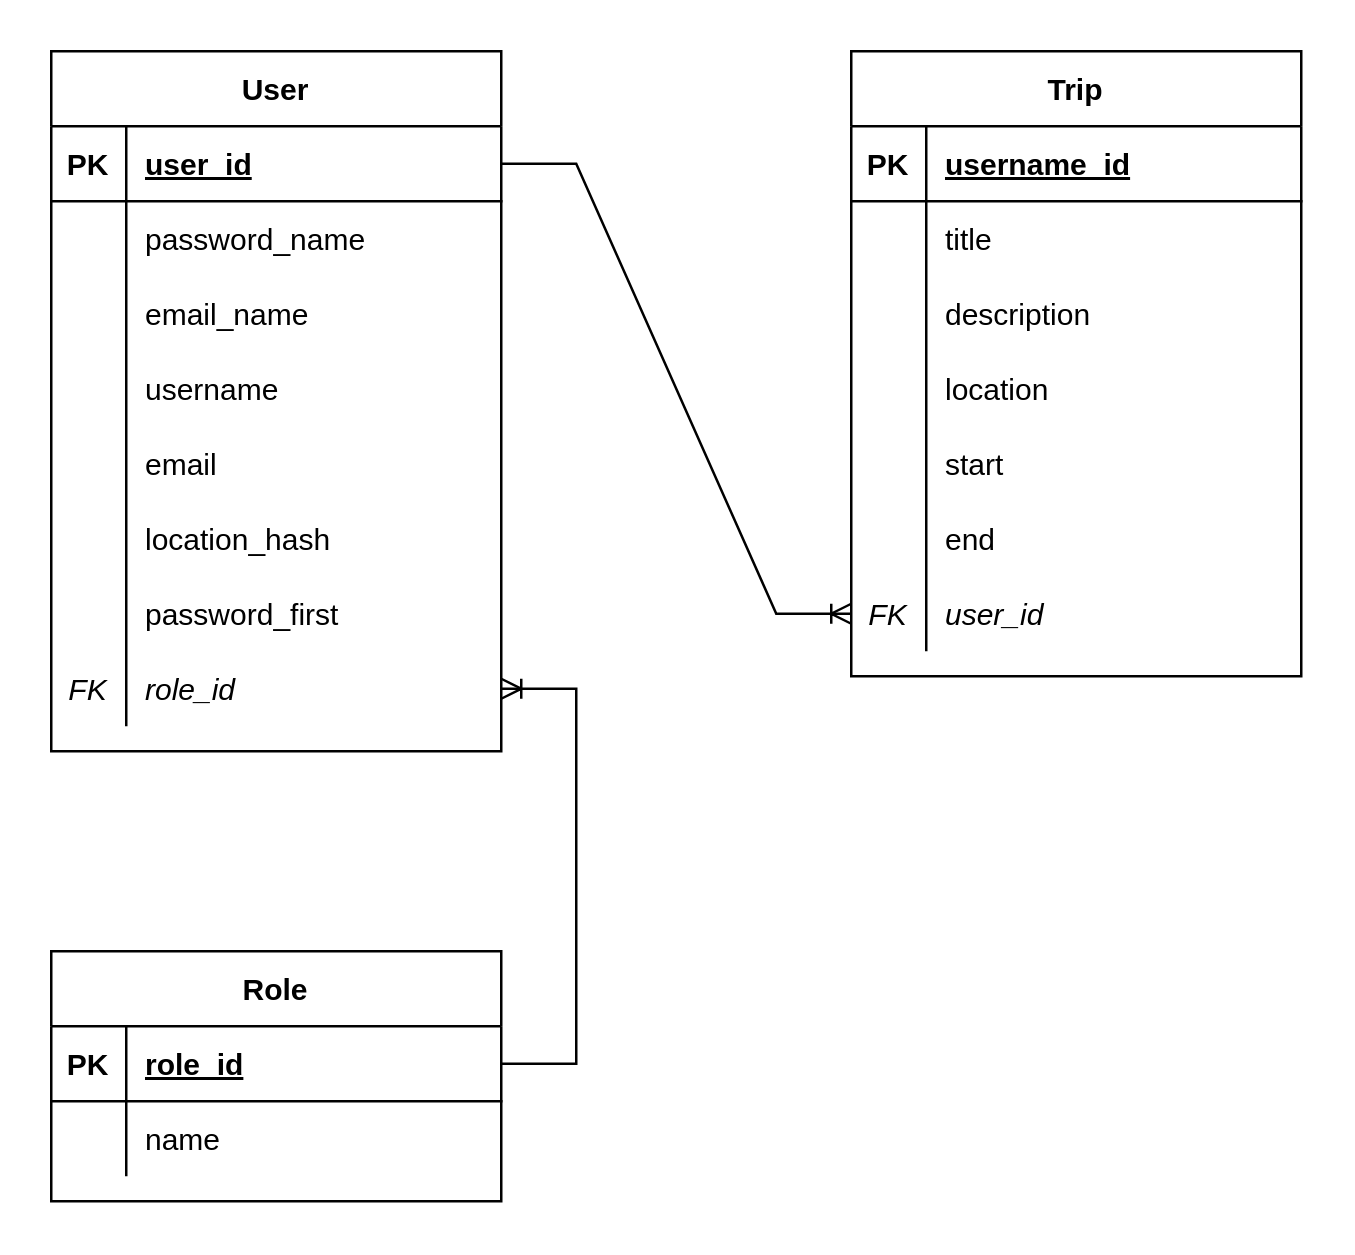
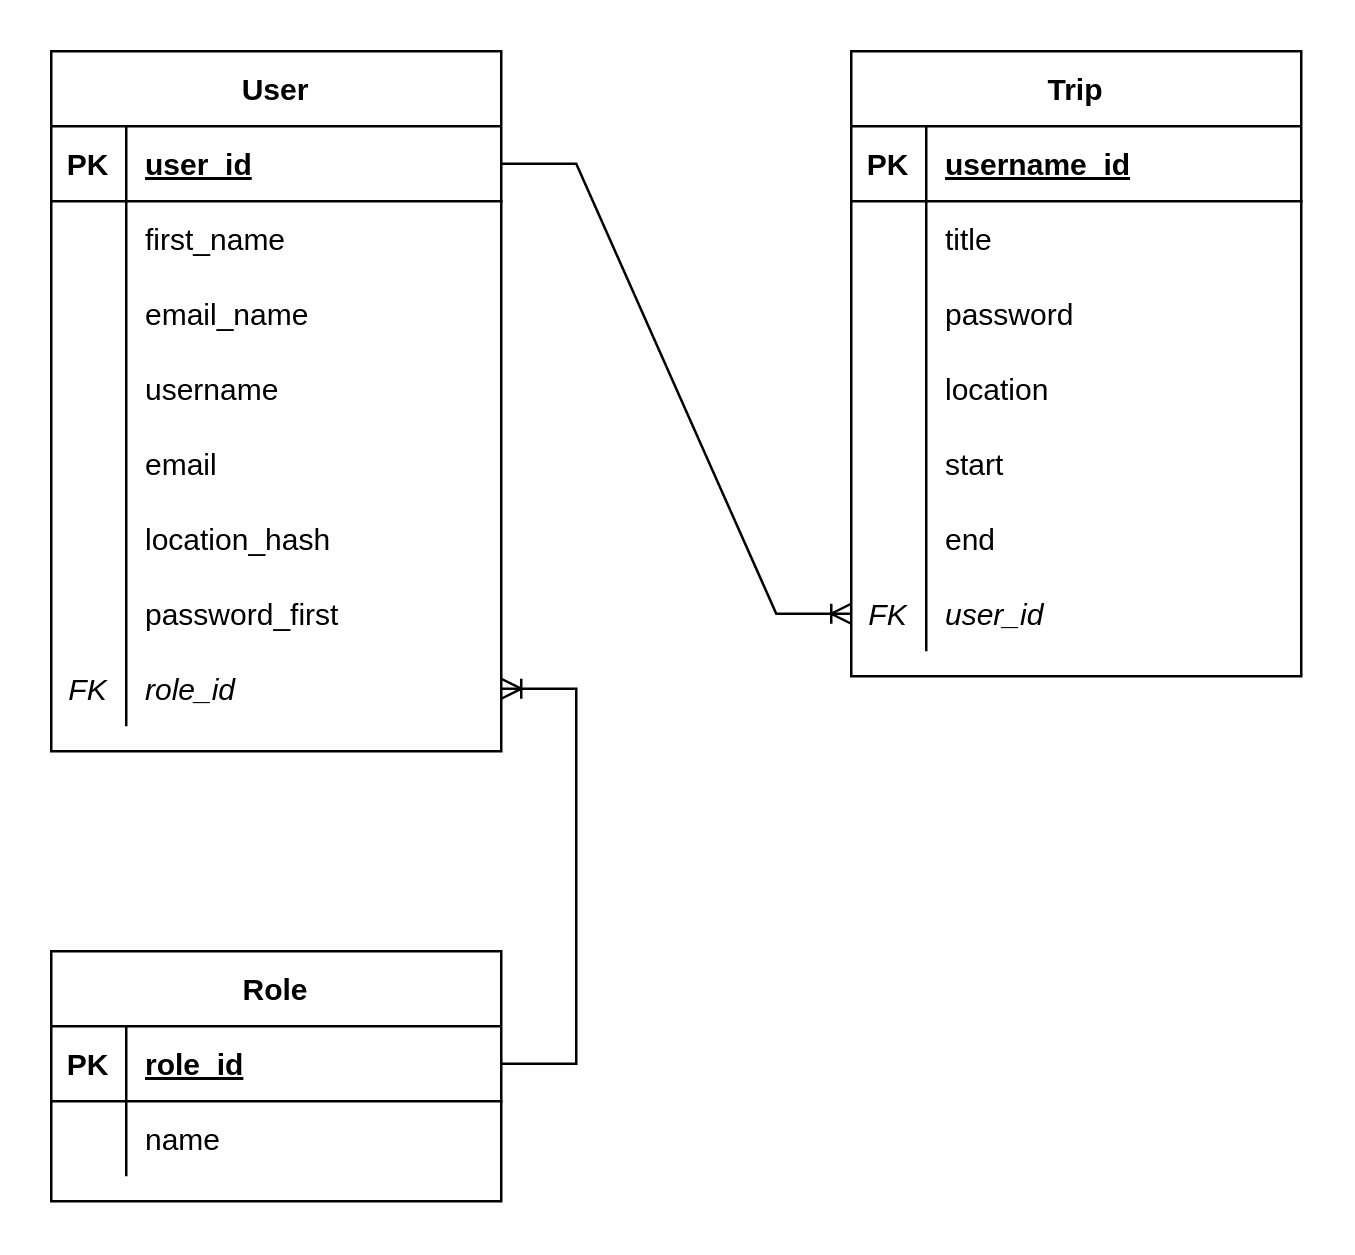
(254, 240) -> (225, 240)
(1030, 315) -> (1012, 315)
